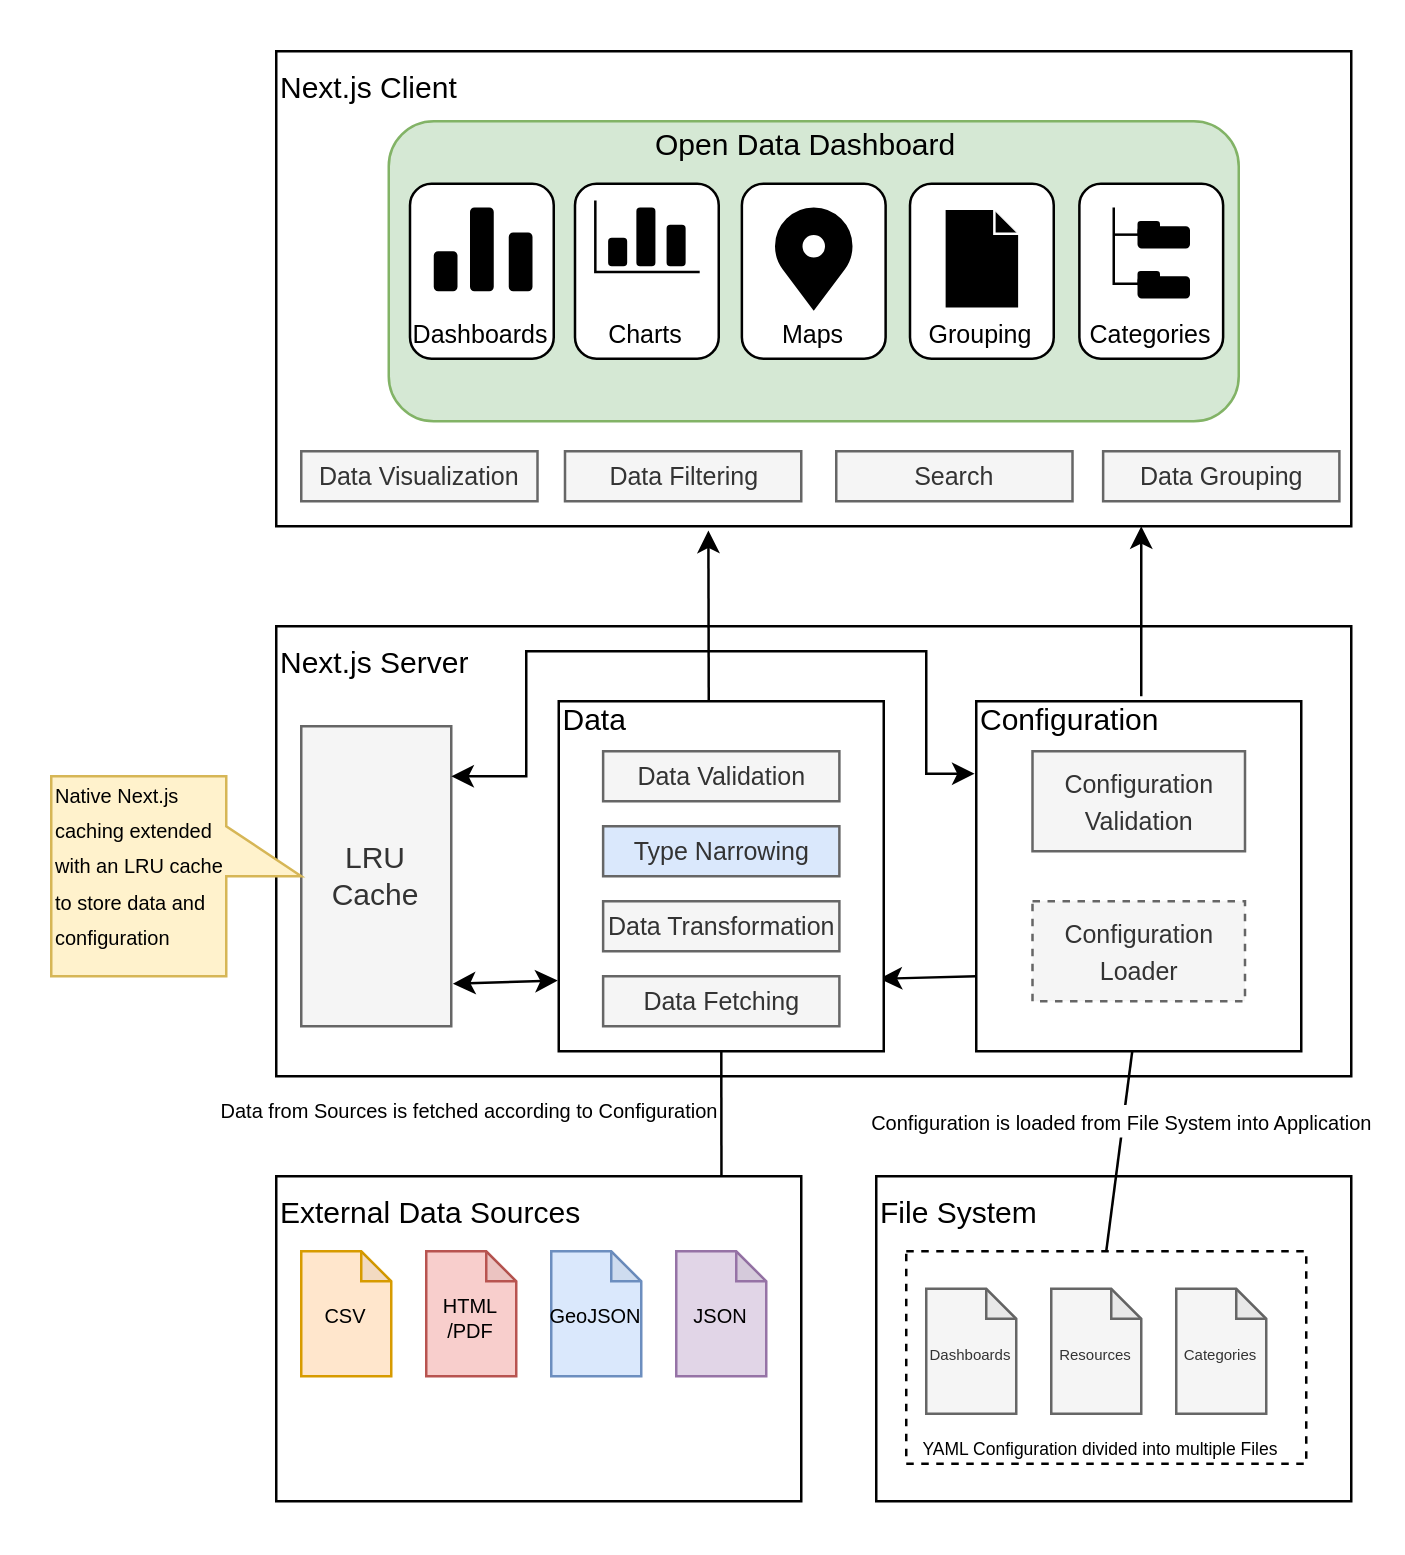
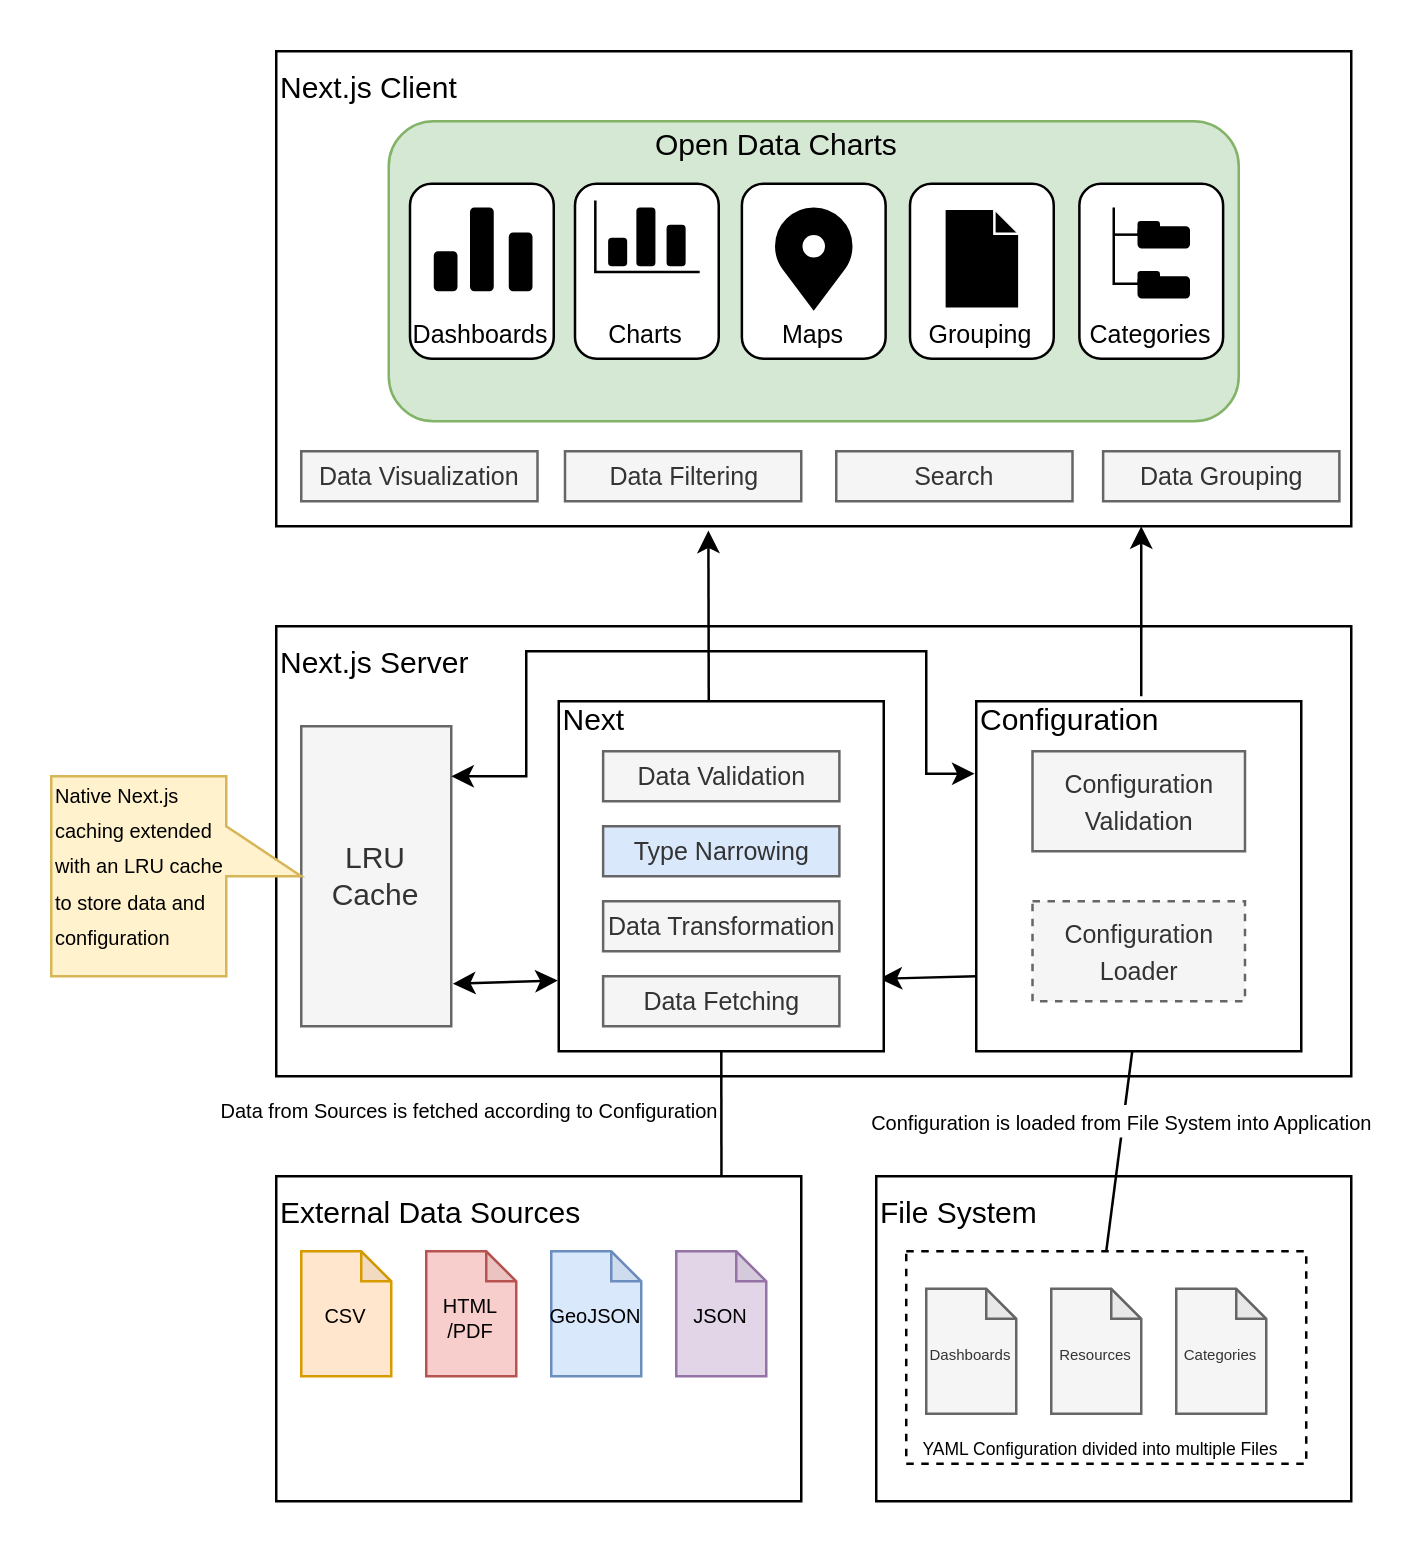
(808, 146) -> (783, 146)
(597, 721) -> (597, 721)
